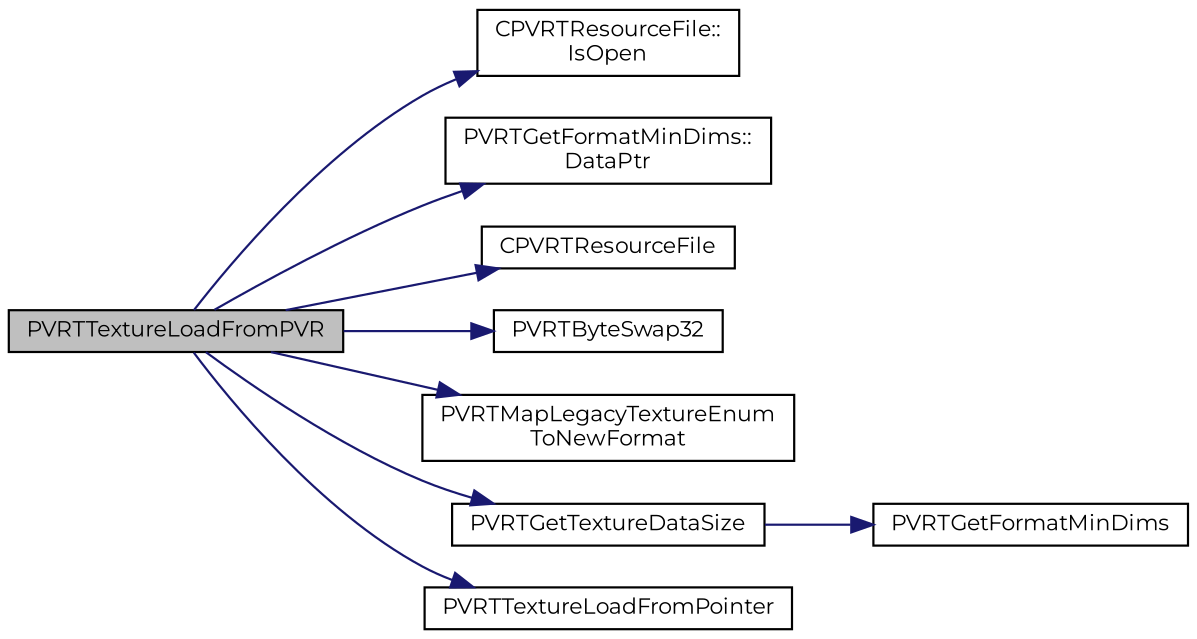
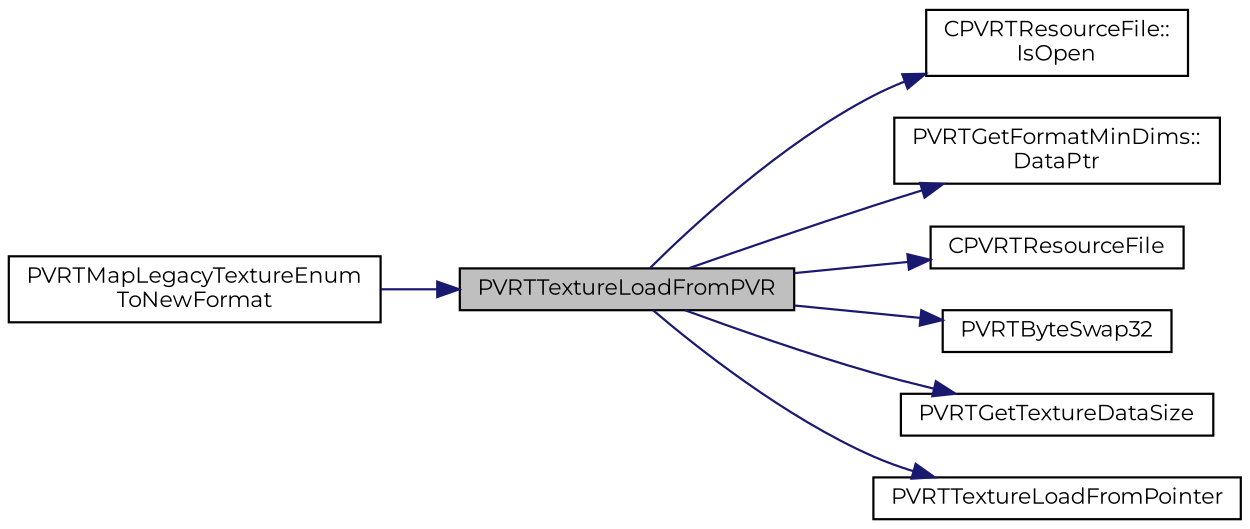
(355, 371) -> (409, 289)
(1031, 525) -> none
